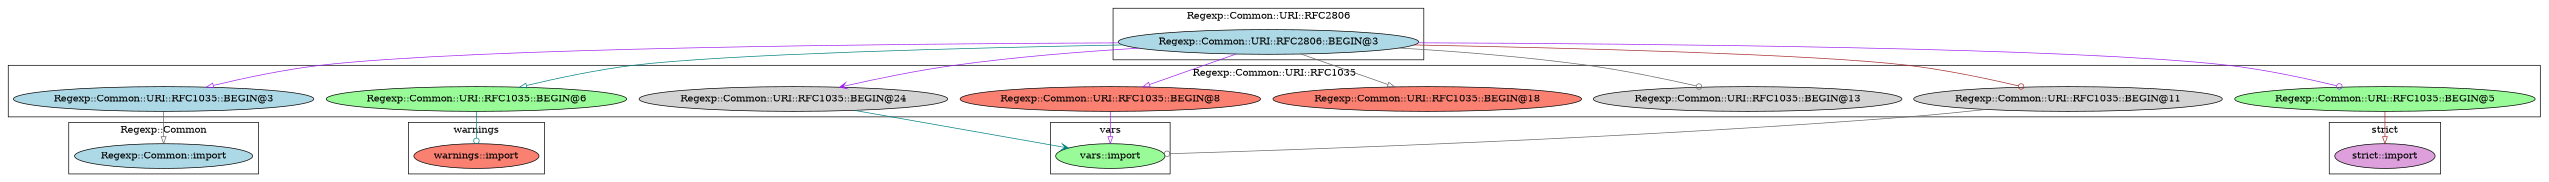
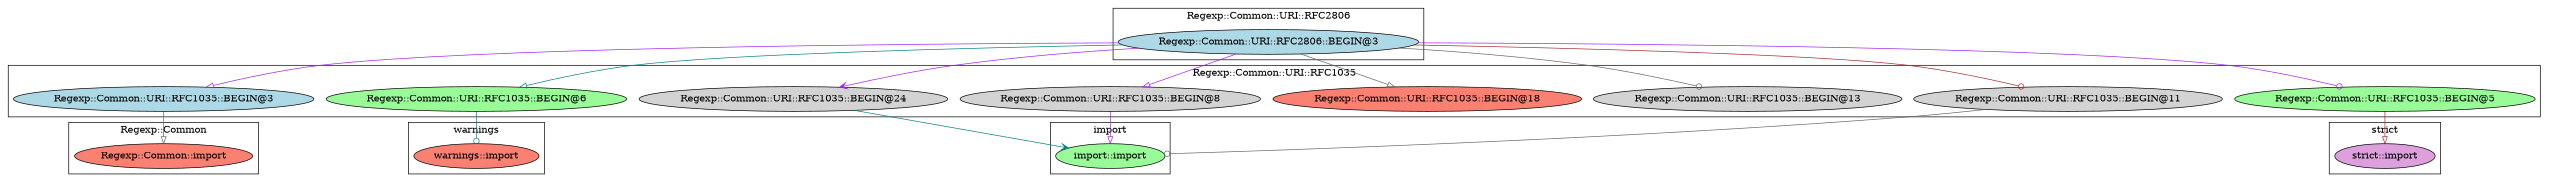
(1110, 99) -> (1110, 99)
(1110, 130) -> (1110, 130)
(164, 156) -> (164, 156)
(1110, 156) -> (1110, 156)
